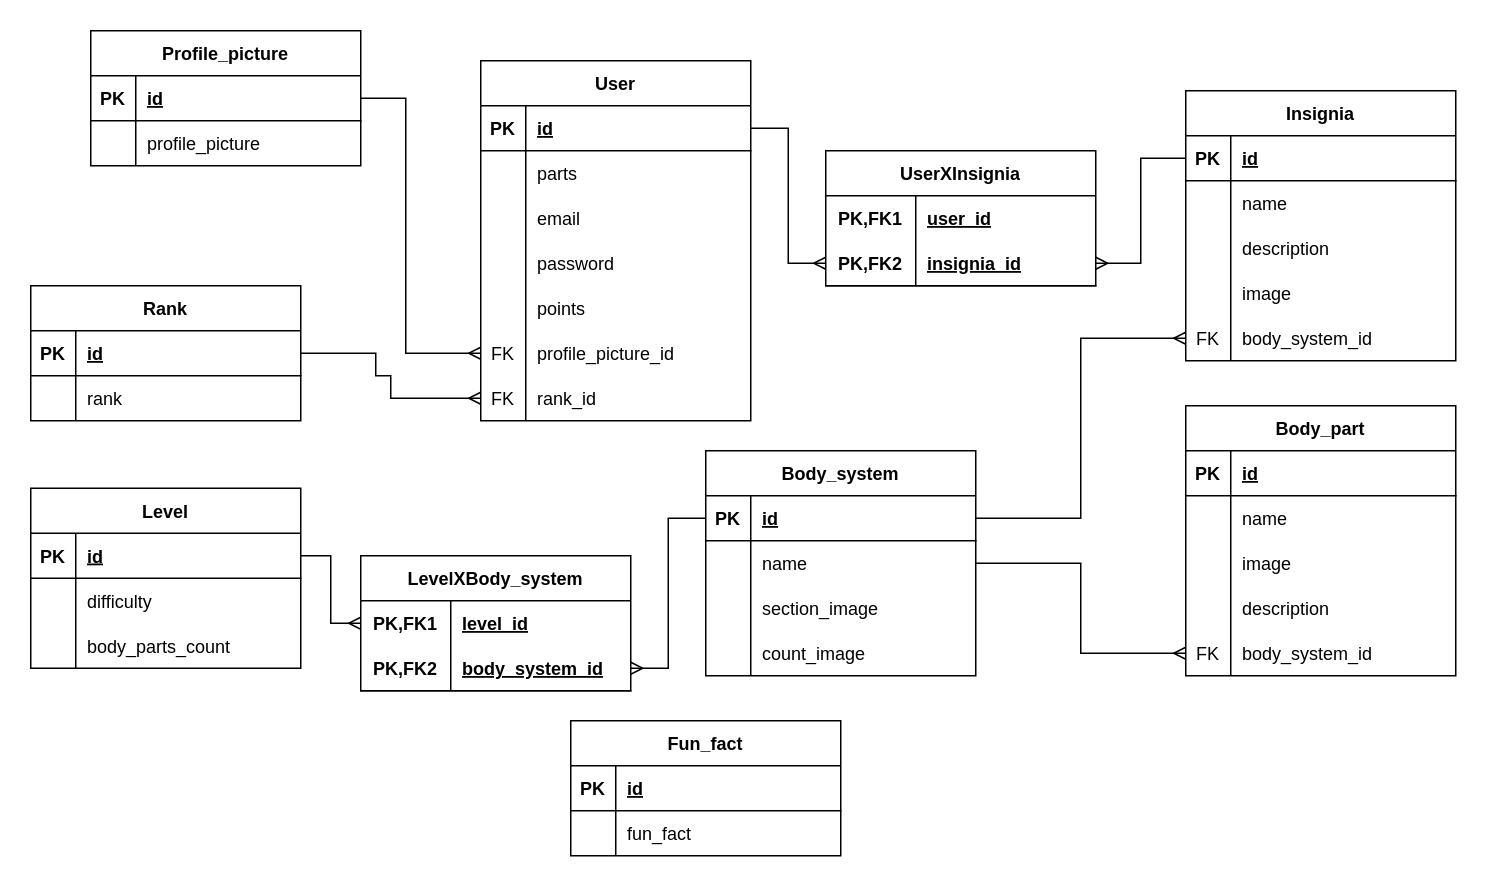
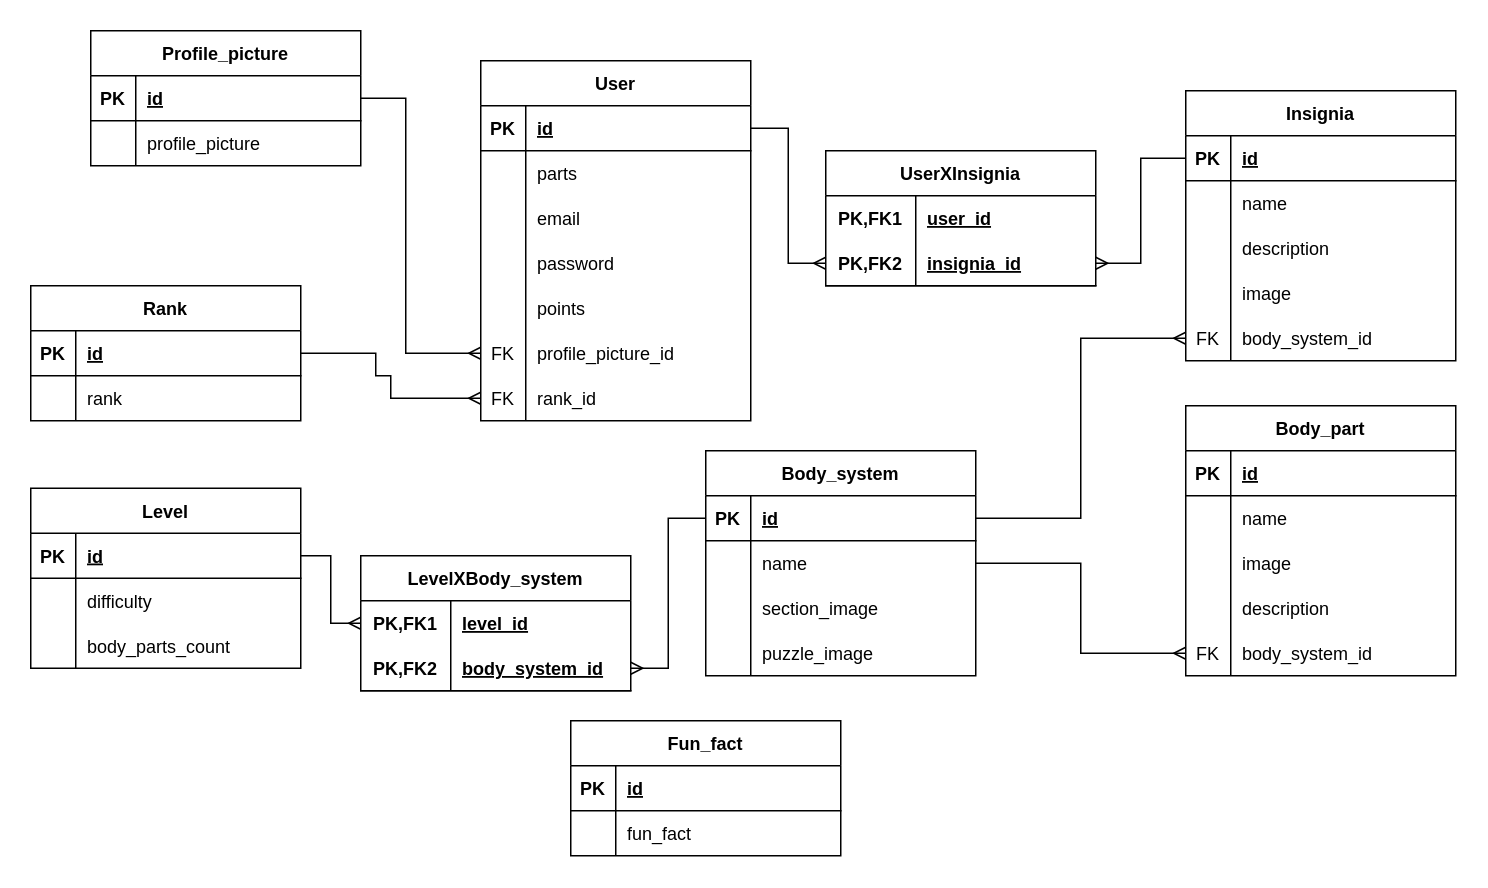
(815, 654) -> (818, 654)
